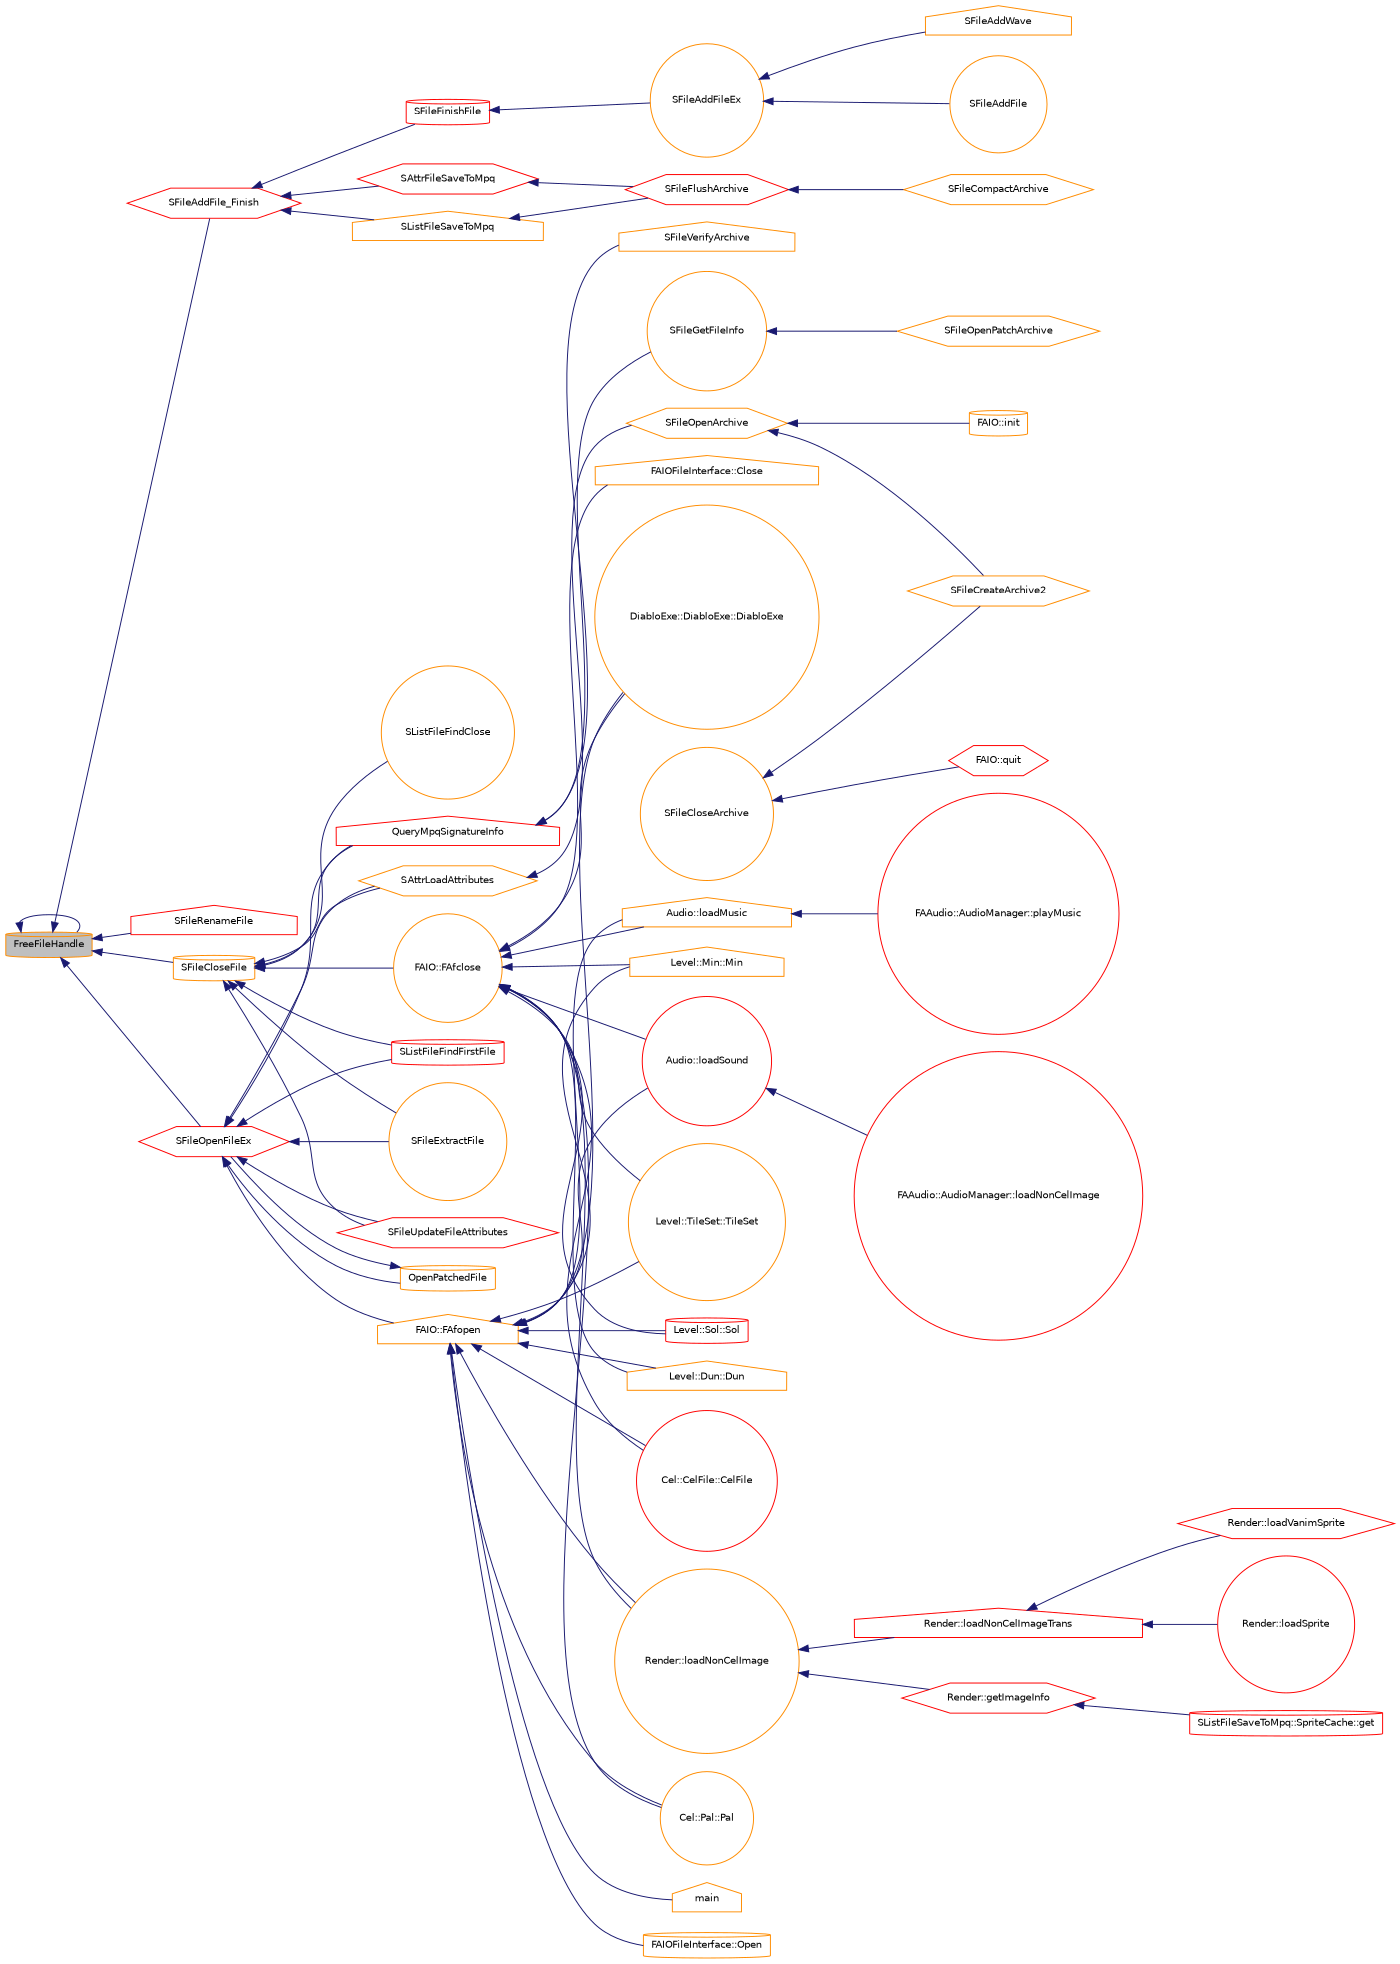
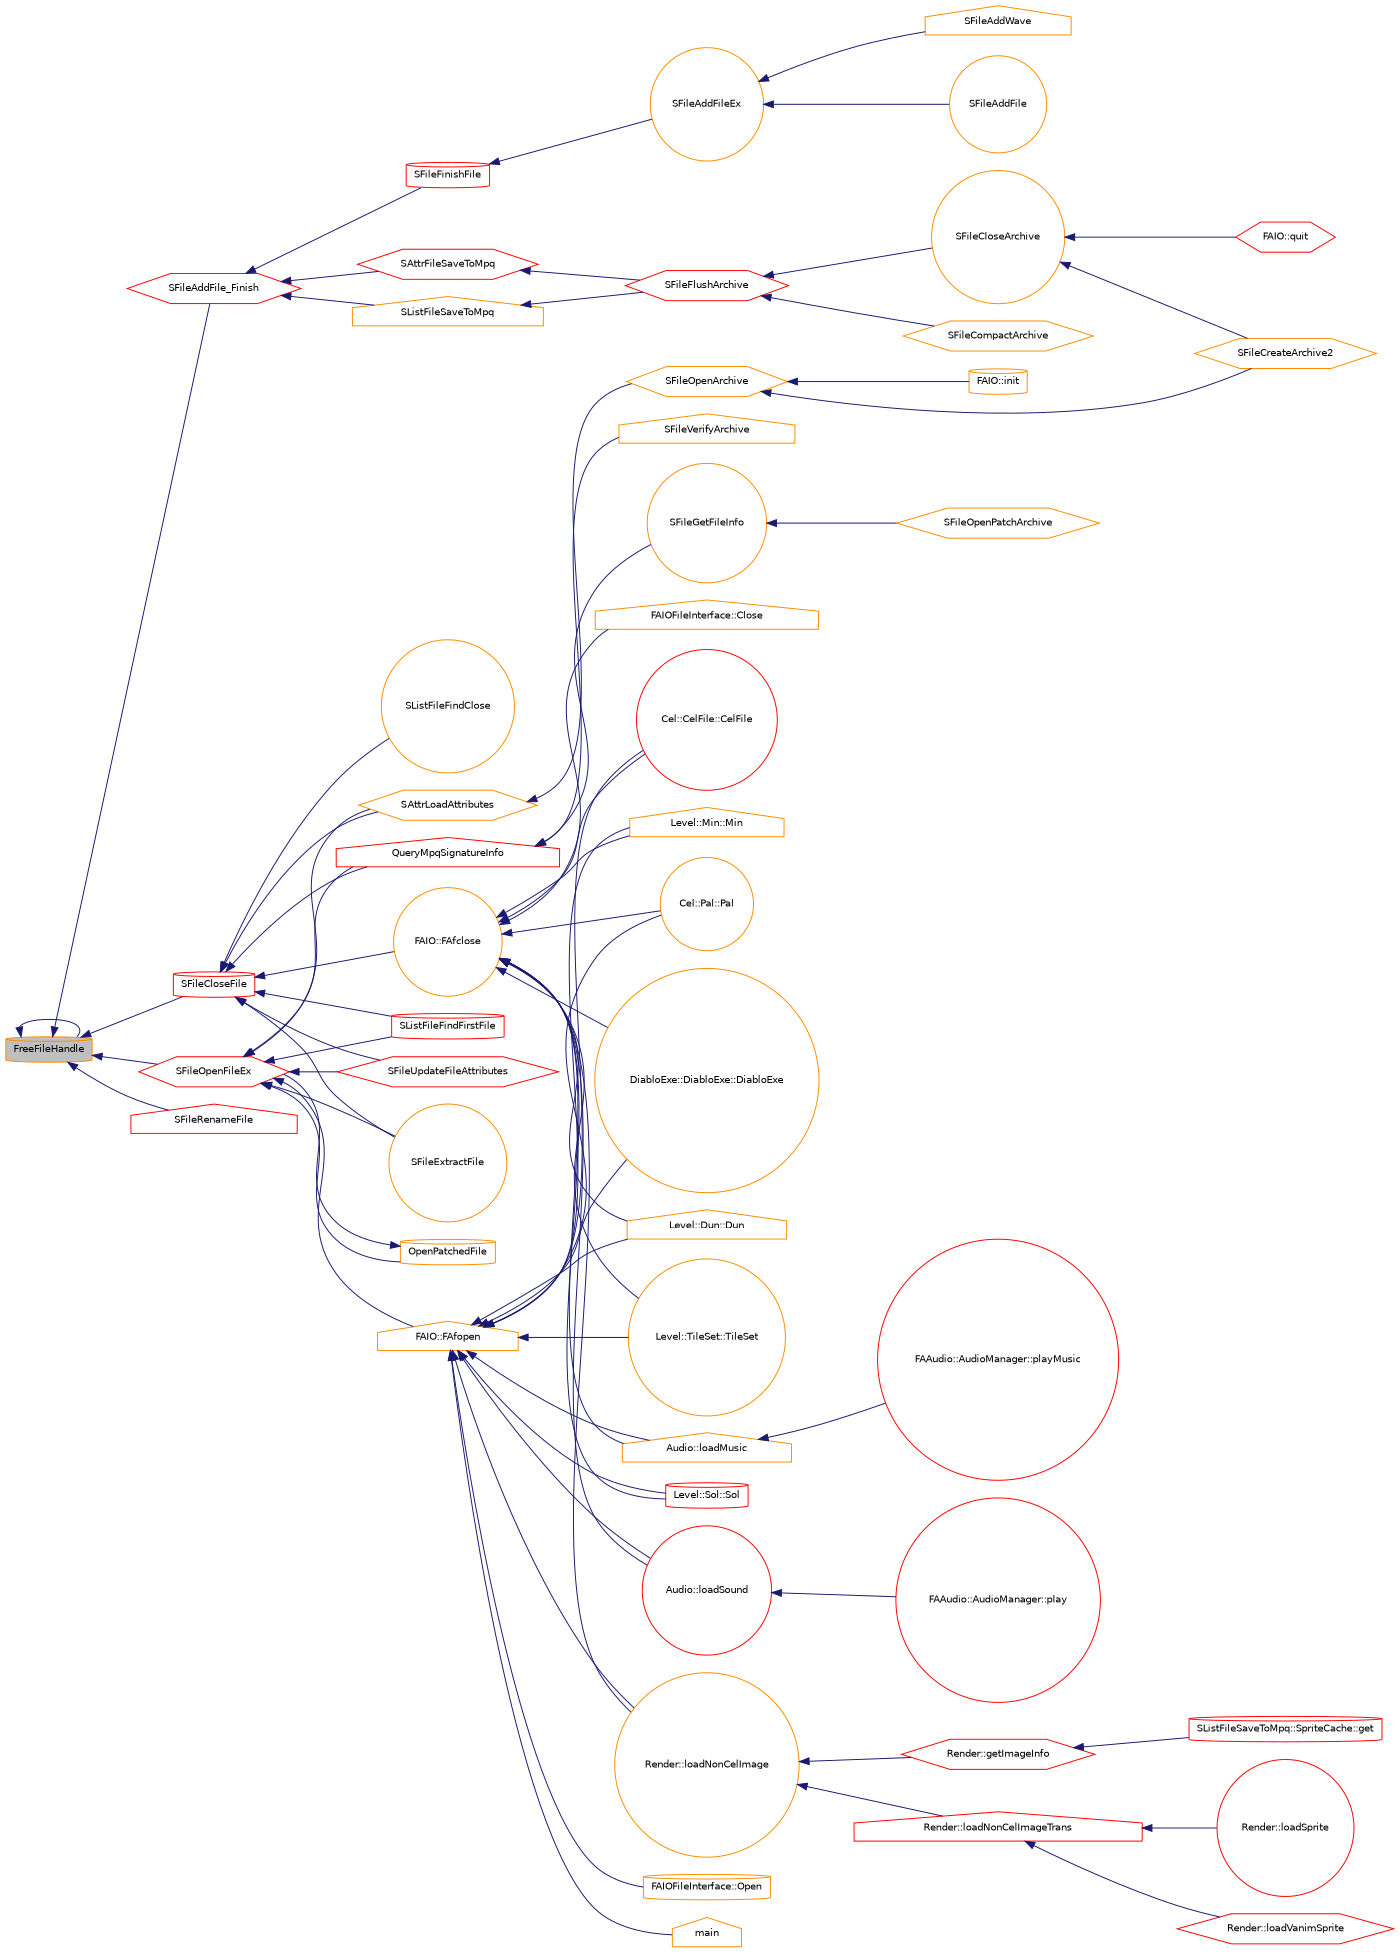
none -> (853, 261)
(214, 968) -> (214, 985)
(998, 1196) -> (998, 1600)
